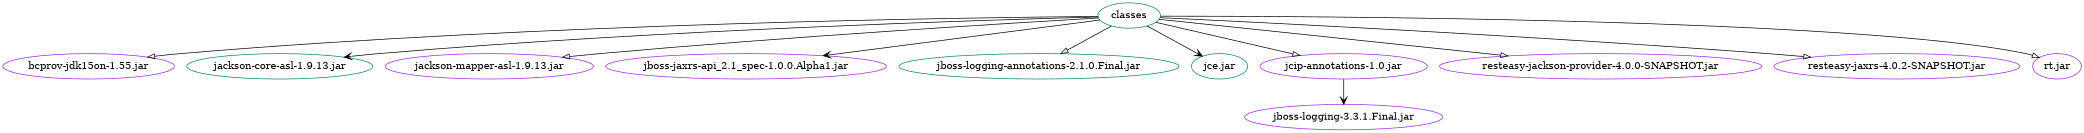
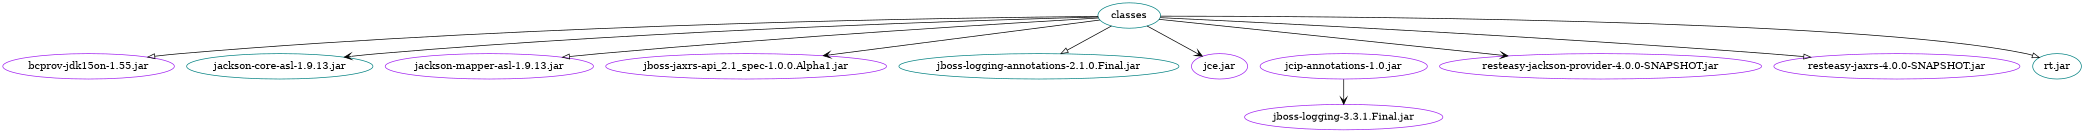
(1330, 37) -> (1330, 37)
(1224, 38) -> none
(1220, 66) -> (1220, 66)
(1897, 66) -> (1897, 66)
(2057, 66) -> (2057, 66)
